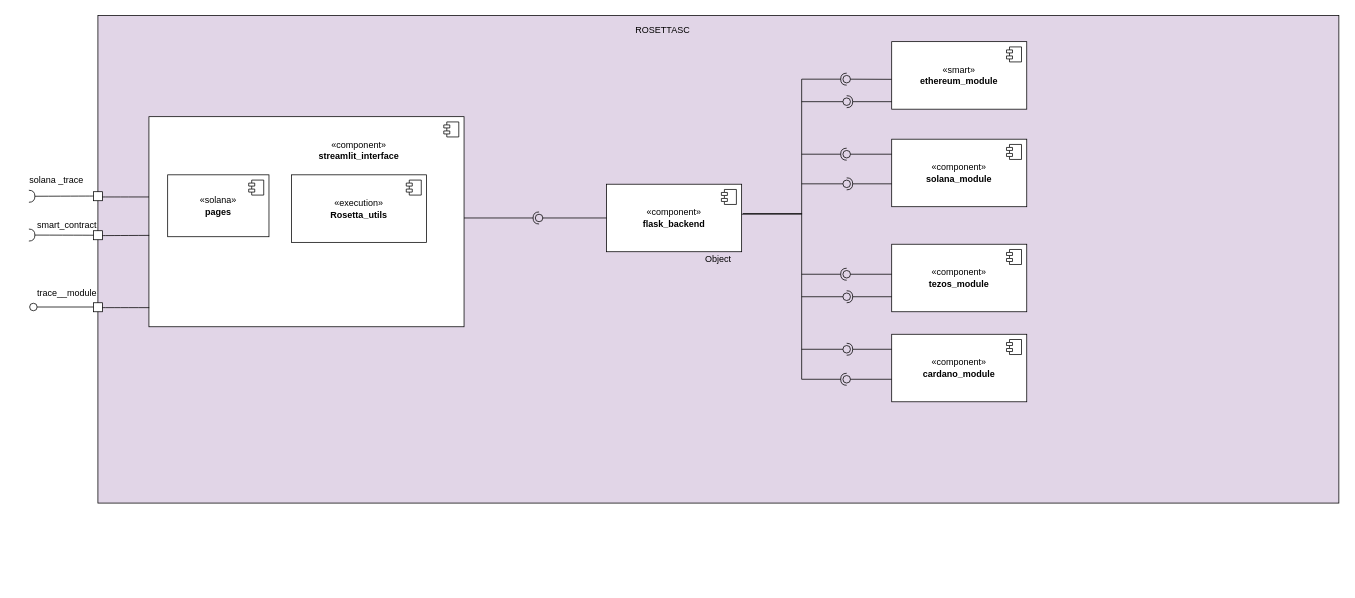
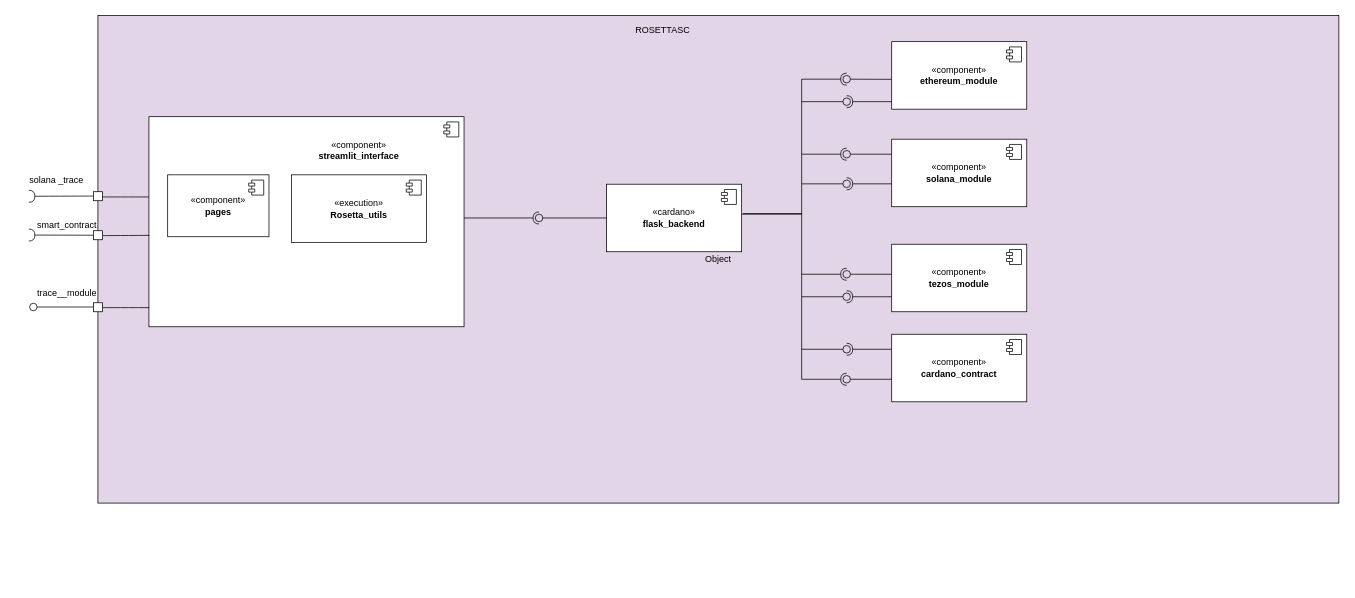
(959, 75) -> (959, 75)
(218, 206) -> (218, 206)
(674, 218) -> (674, 218)
(959, 368) -> (959, 368)
